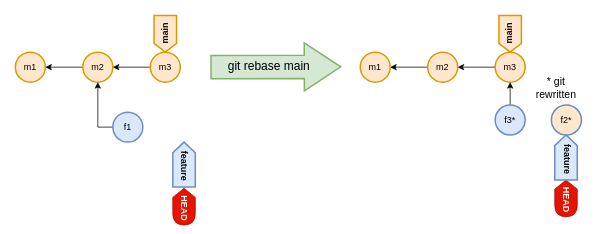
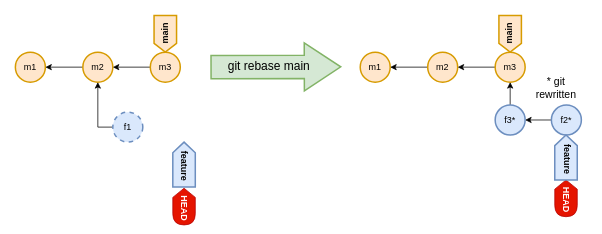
none -> (531, 120)
(567, 120) -> (567, 120)
(128, 127) -> (128, 127)
